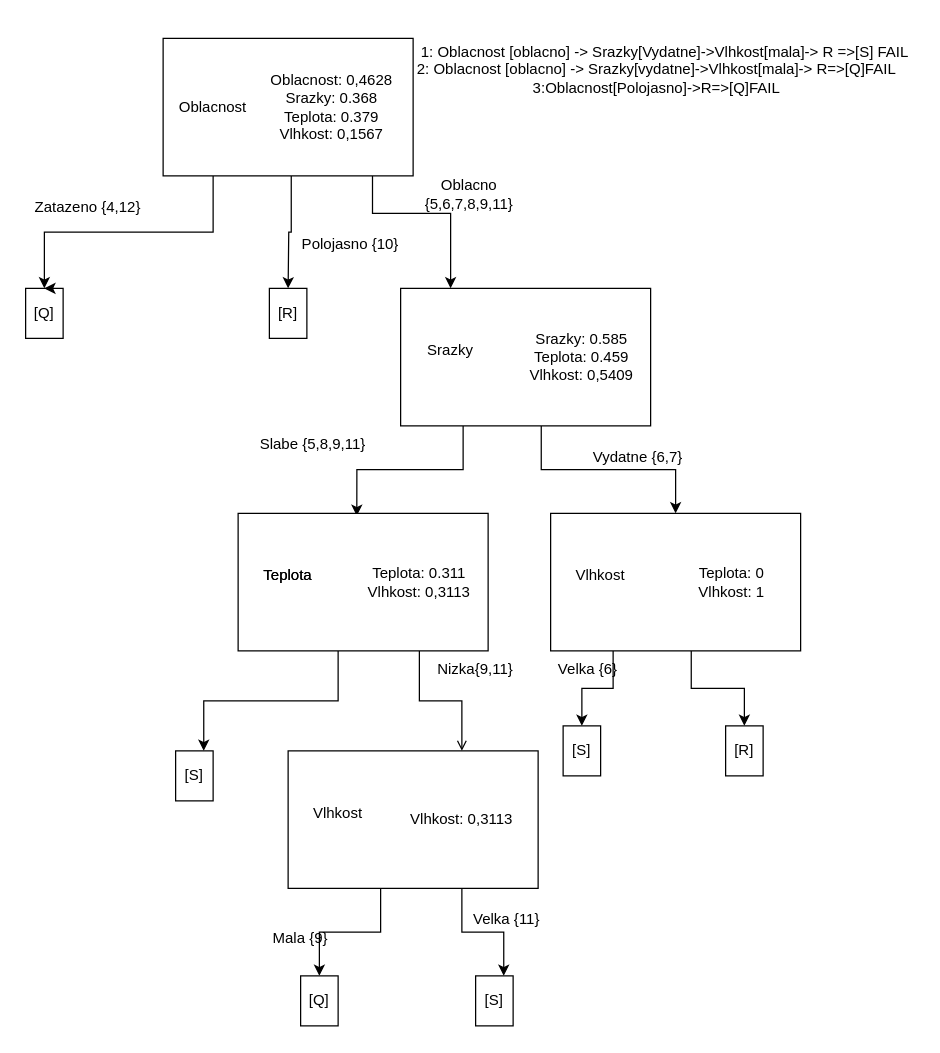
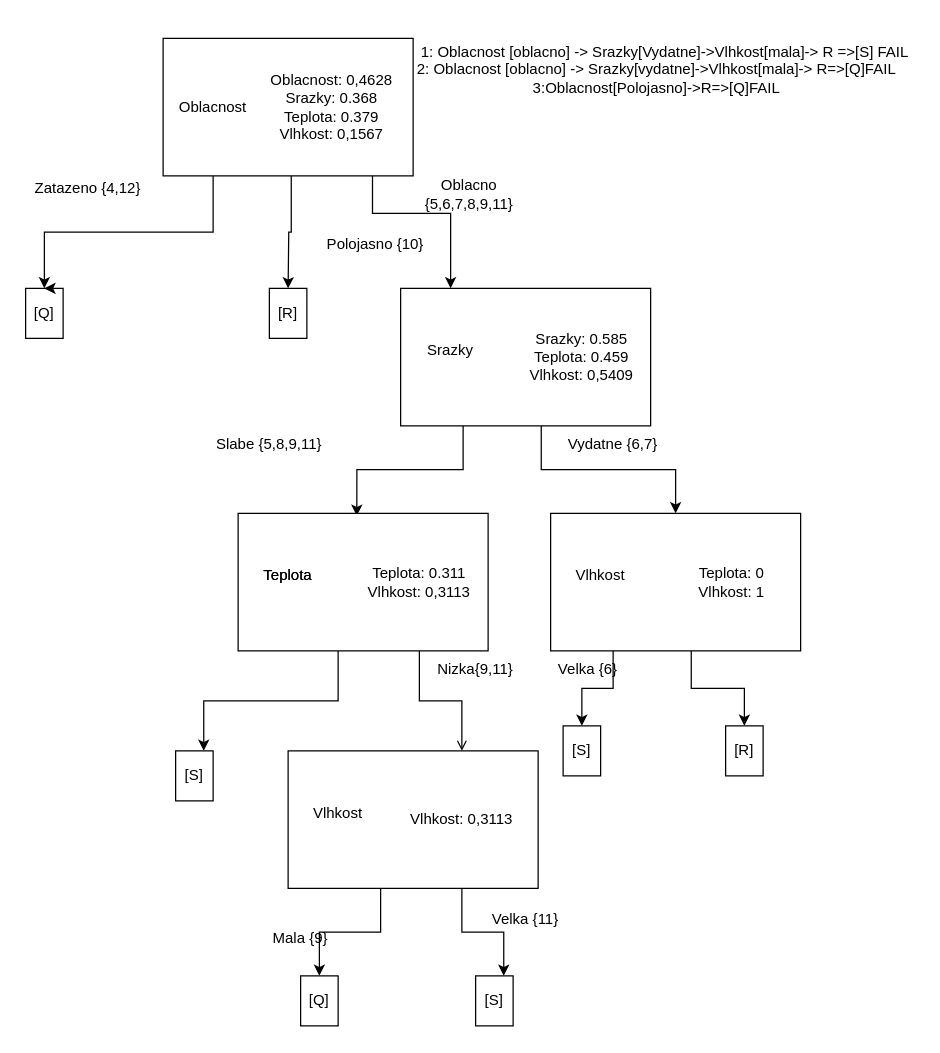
(88, 207) -> (88, 188)
(351, 244) -> (376, 244)
(313, 444) -> (269, 444)
(638, 457) -> (613, 444)
(507, 919) -> (526, 919)
